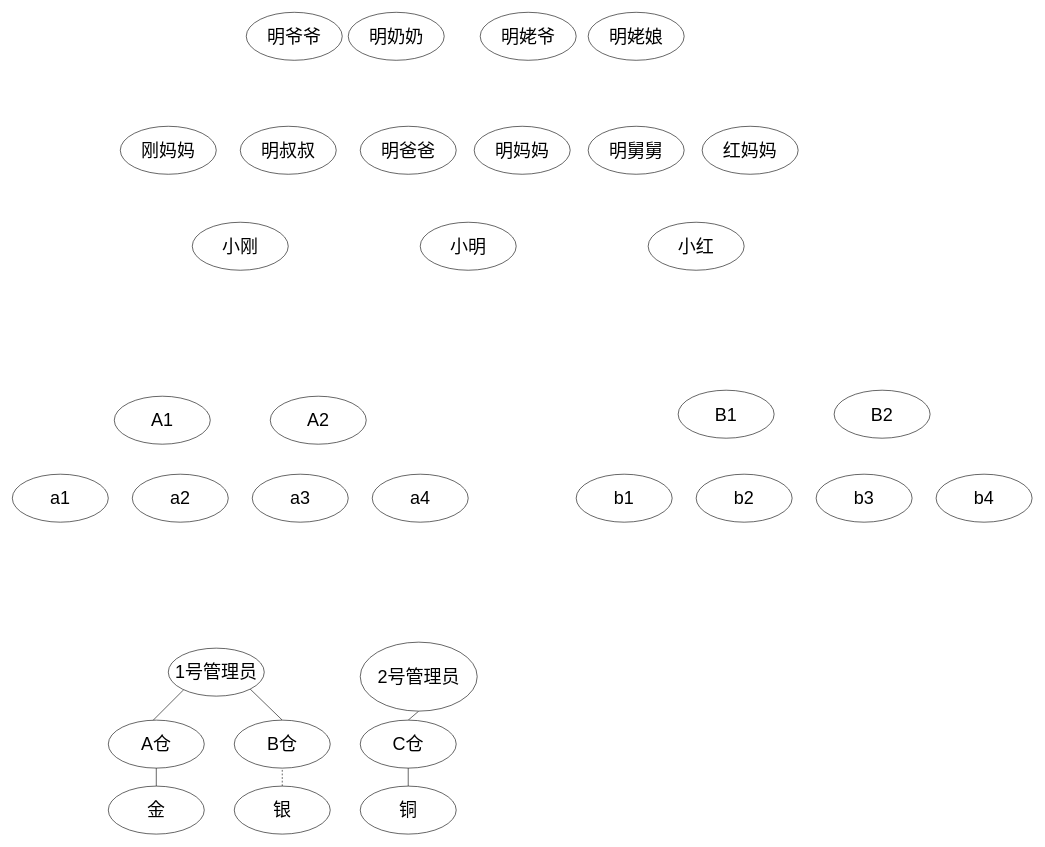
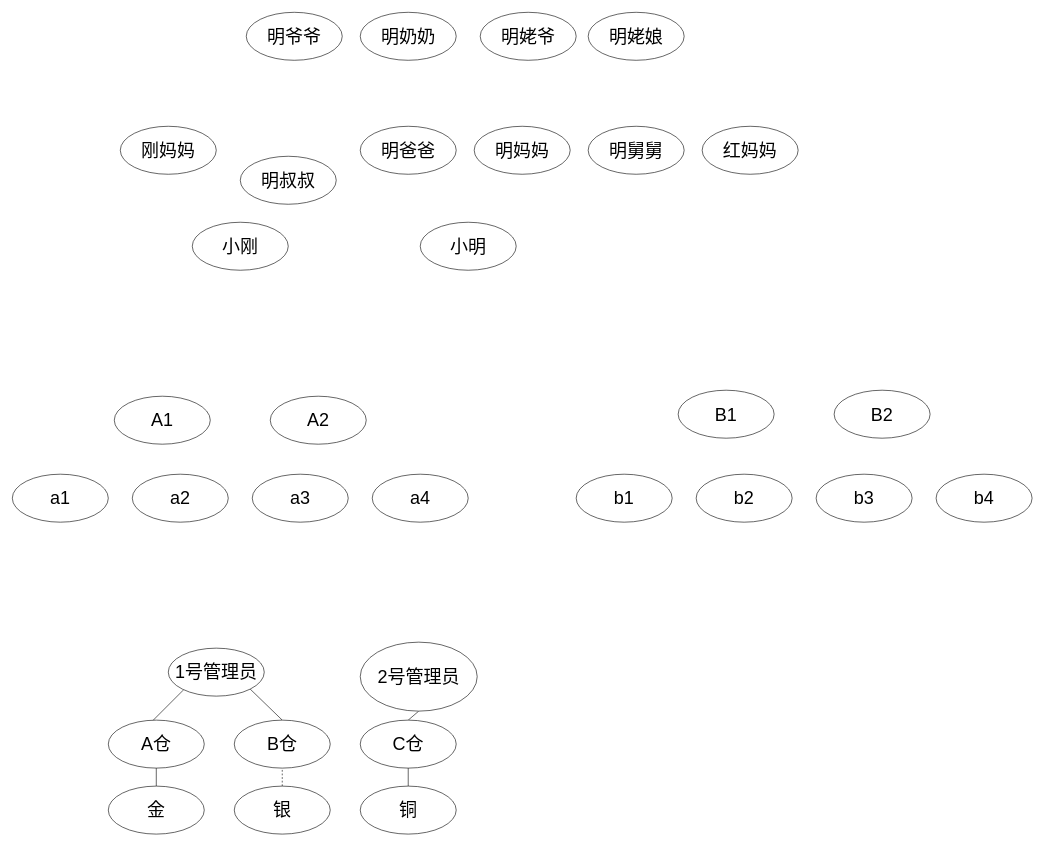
(396, 36) -> (408, 36)
(288, 150) -> (288, 180)
(696, 246) -> none
